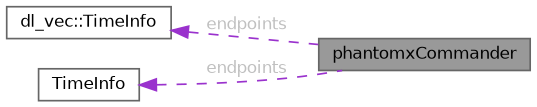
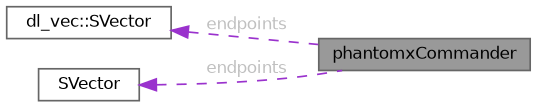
(89, 23) -> (89, 23)
(89, 85) -> (89, 85)
